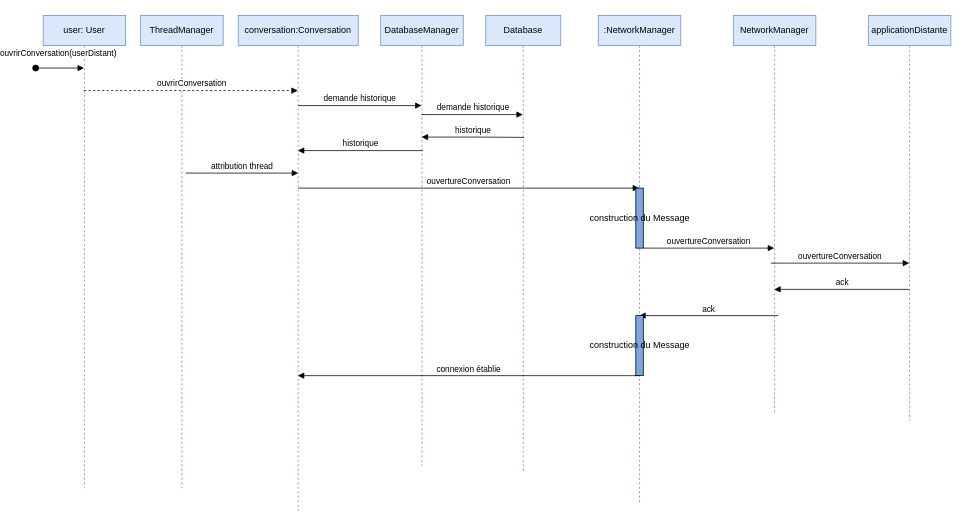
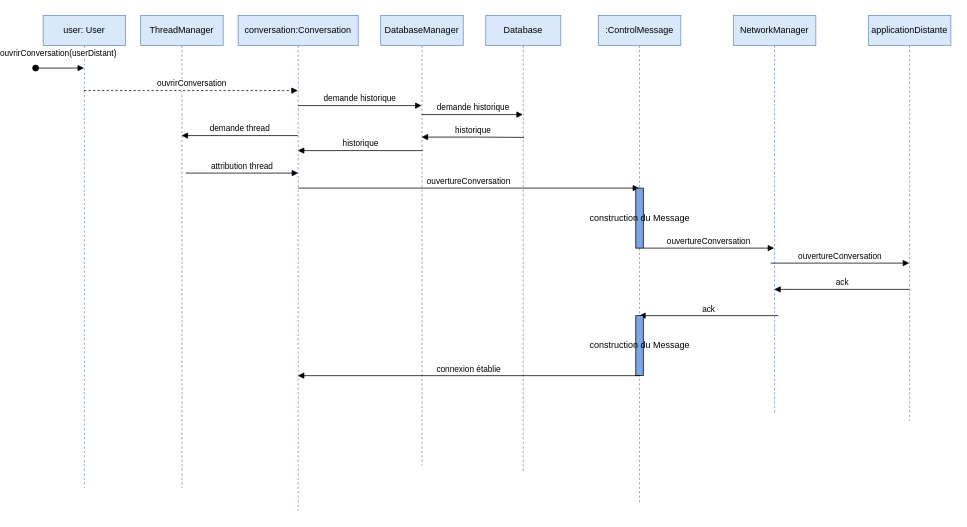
(639, 30) -> (639, 30)
none -> (242, 135)
